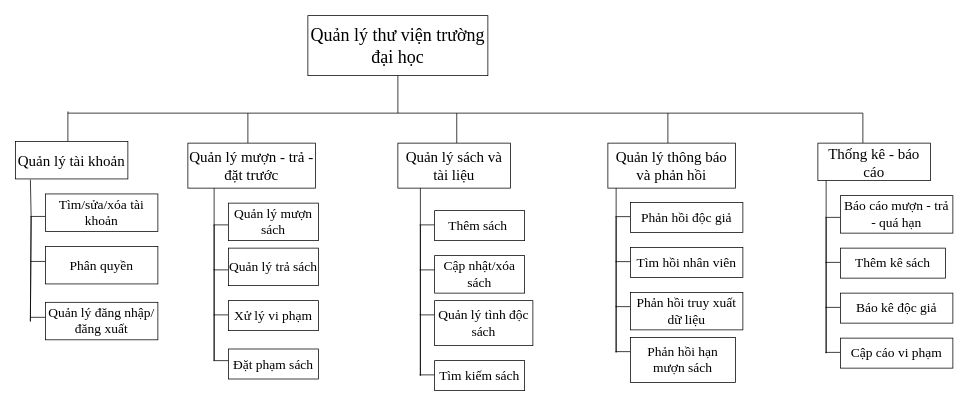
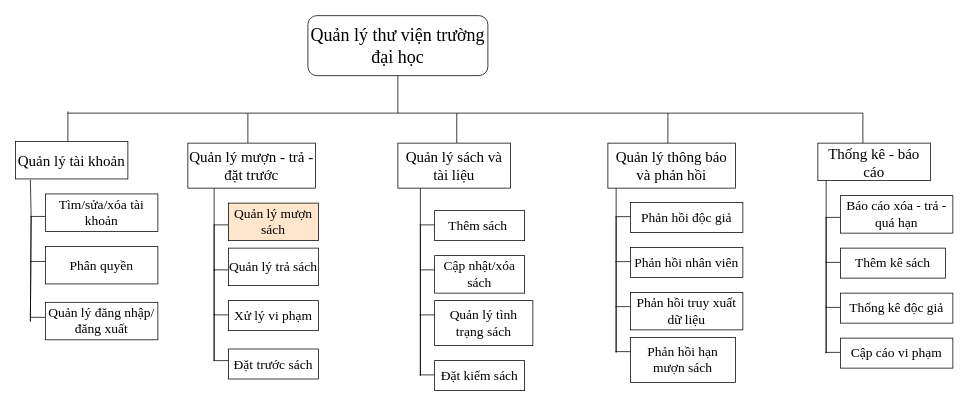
(398, 45) -> (398, 45)
(897, 214) -> (897, 214)
(273, 222) -> (273, 222)
(687, 262) -> (687, 262)
(897, 308) -> (897, 308)
(484, 323) -> (484, 323)
(273, 364) -> (273, 364)
(480, 375) -> (480, 375)
